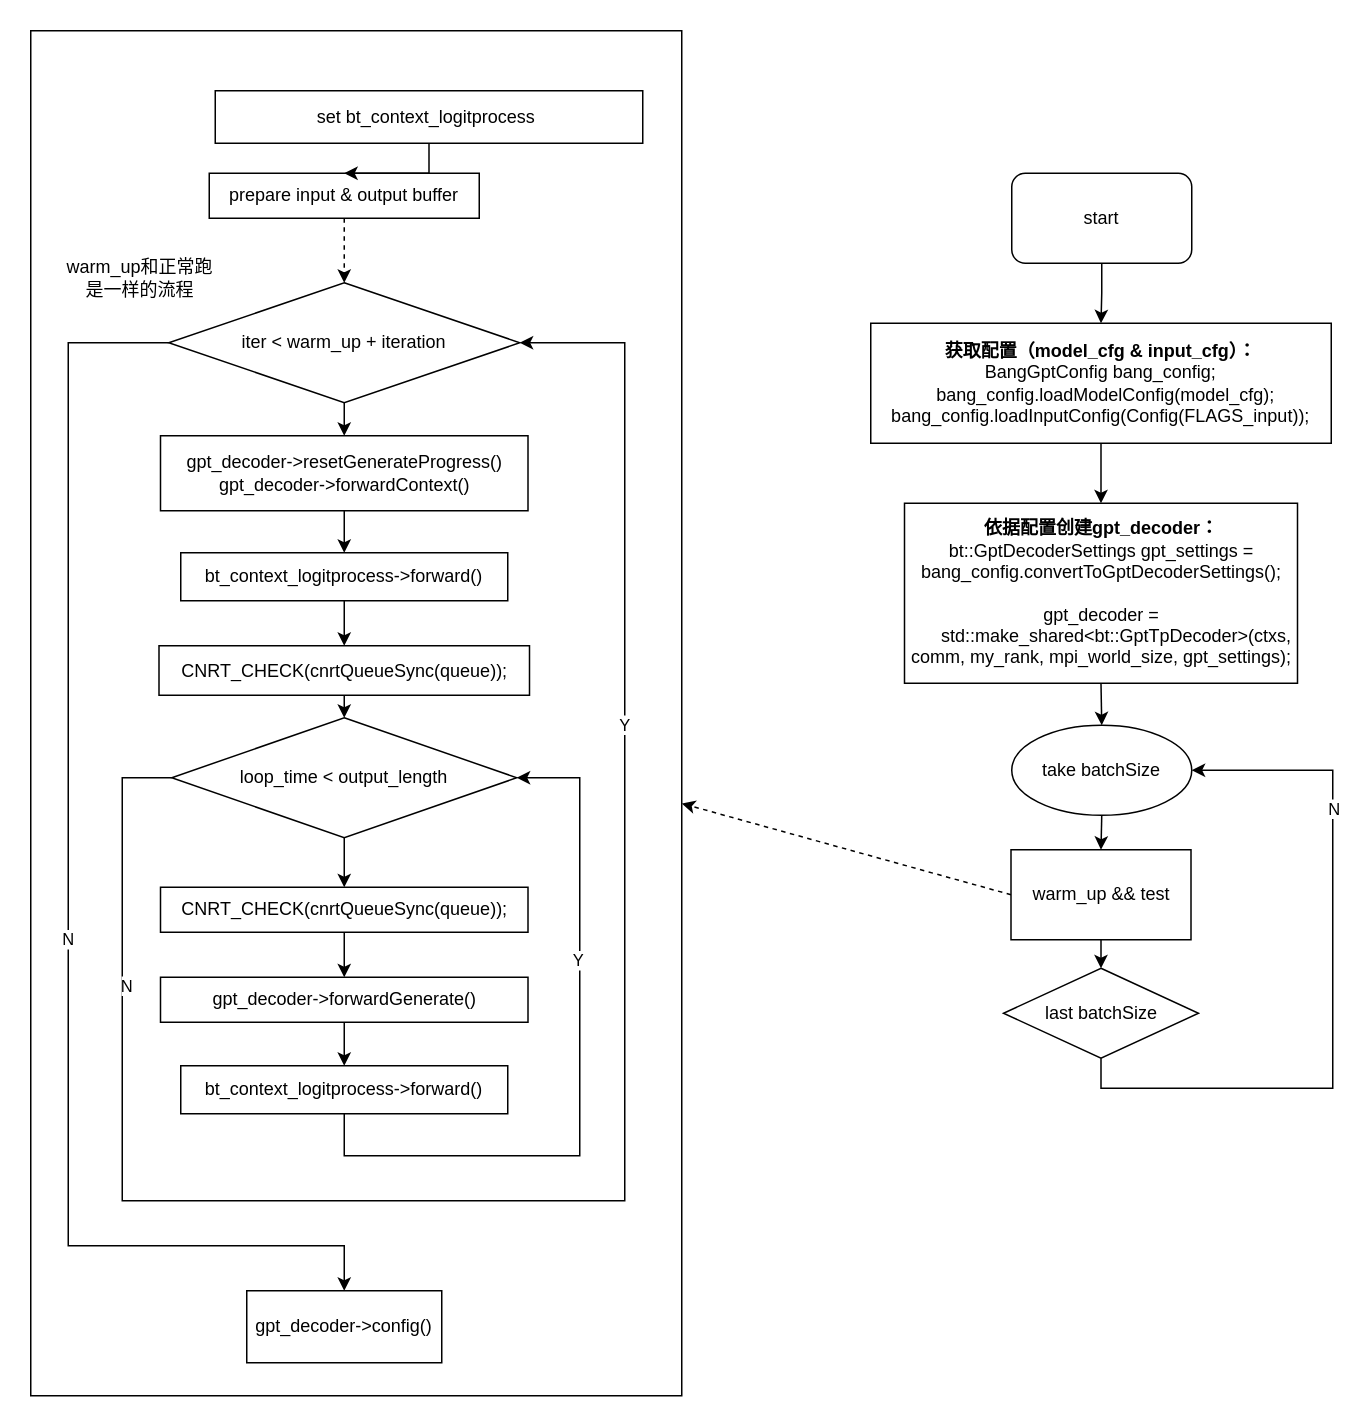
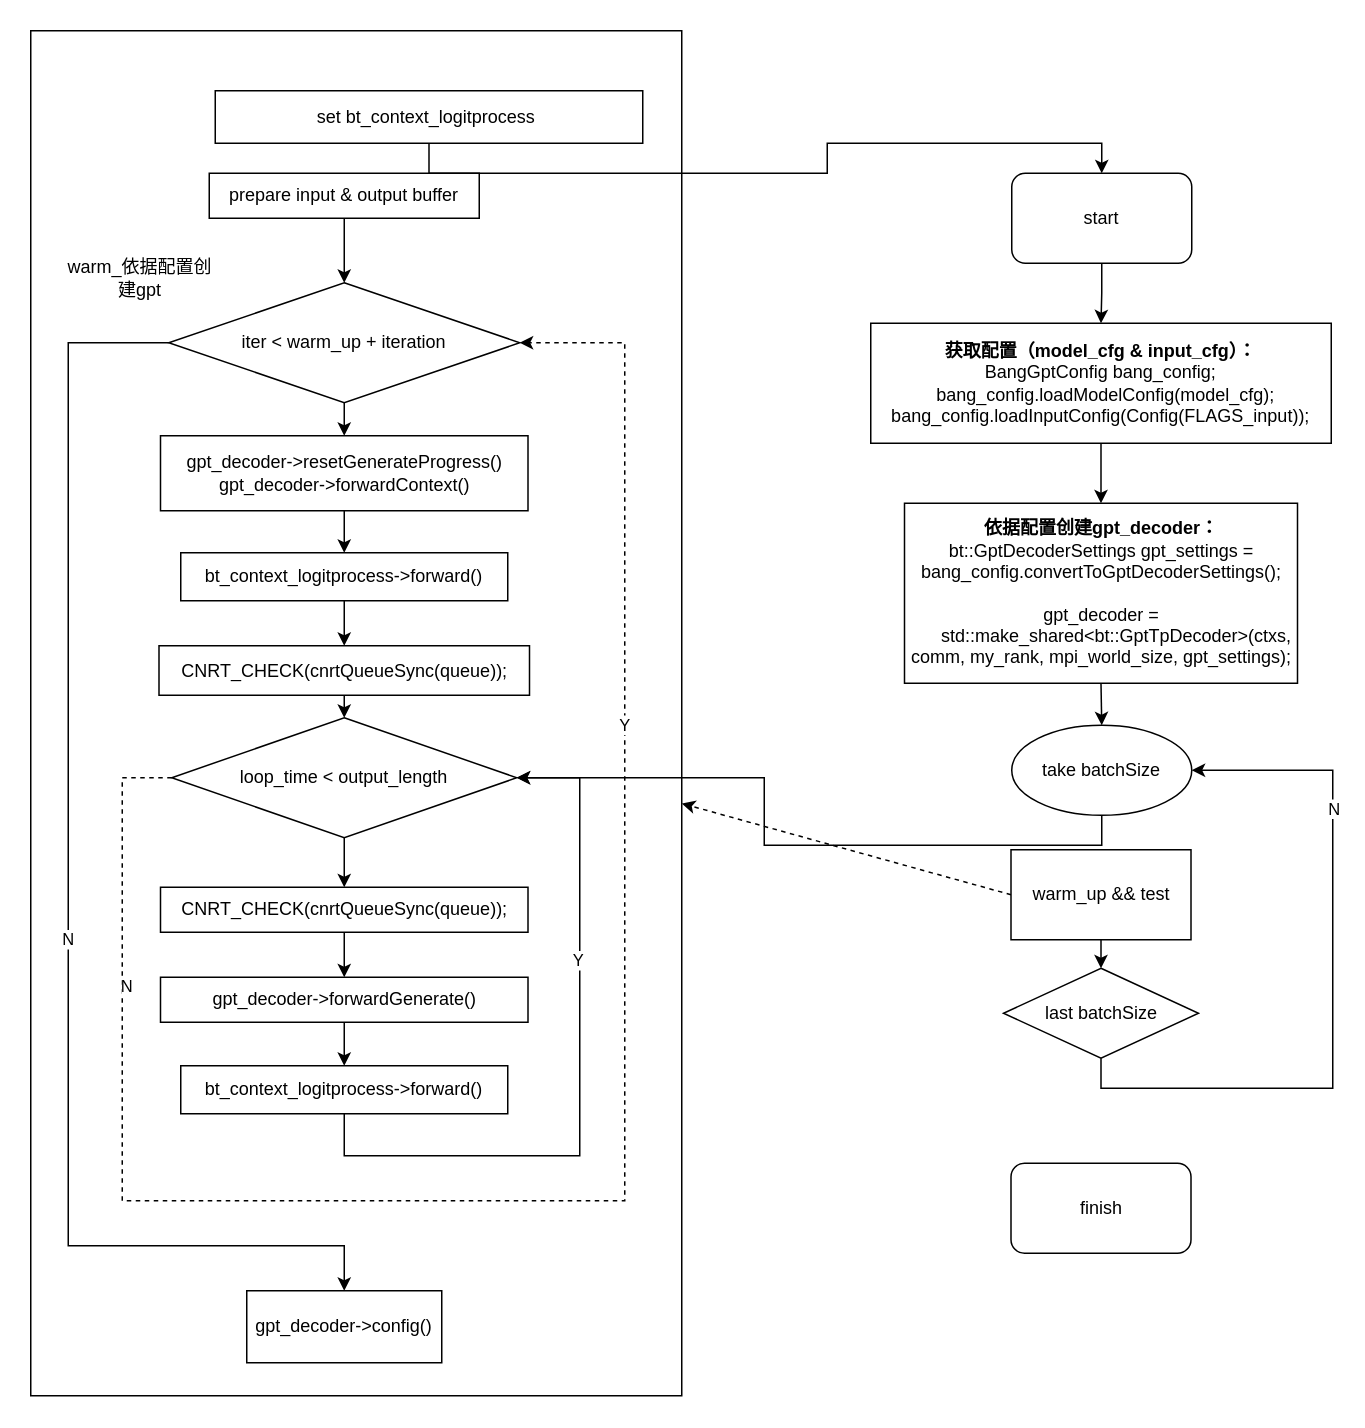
(356, 173) -> (814, 173)
(344, 246) -> (344, 246)
(140, 278) -> (140, 278)
(1101, 837) -> (738, 778)
(504, 1201) -> (504, 1201)
none -> (1101, 1208)
